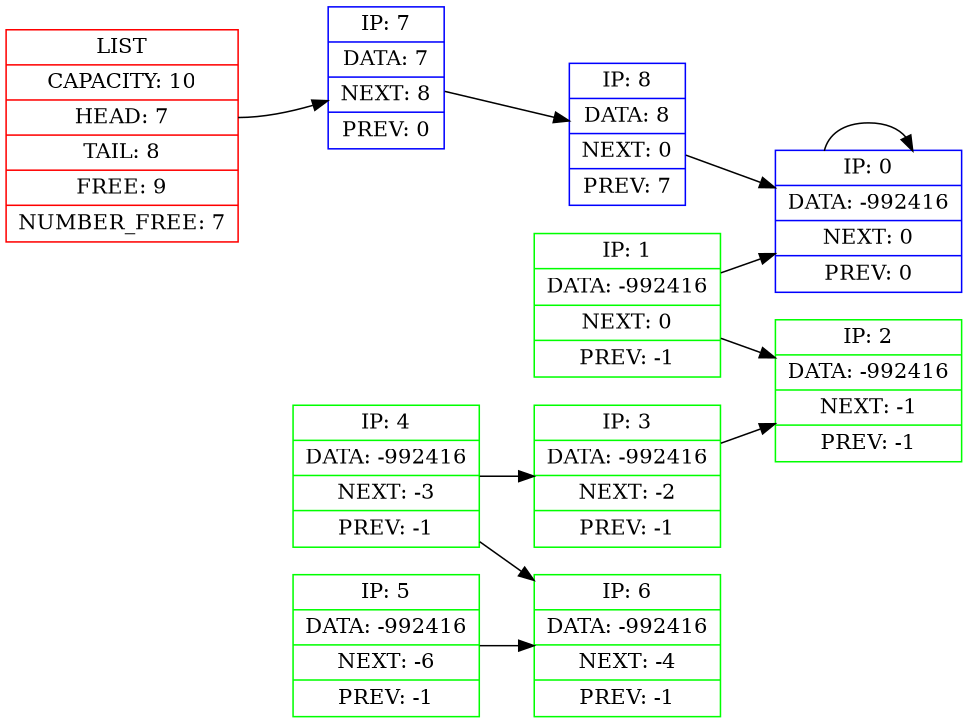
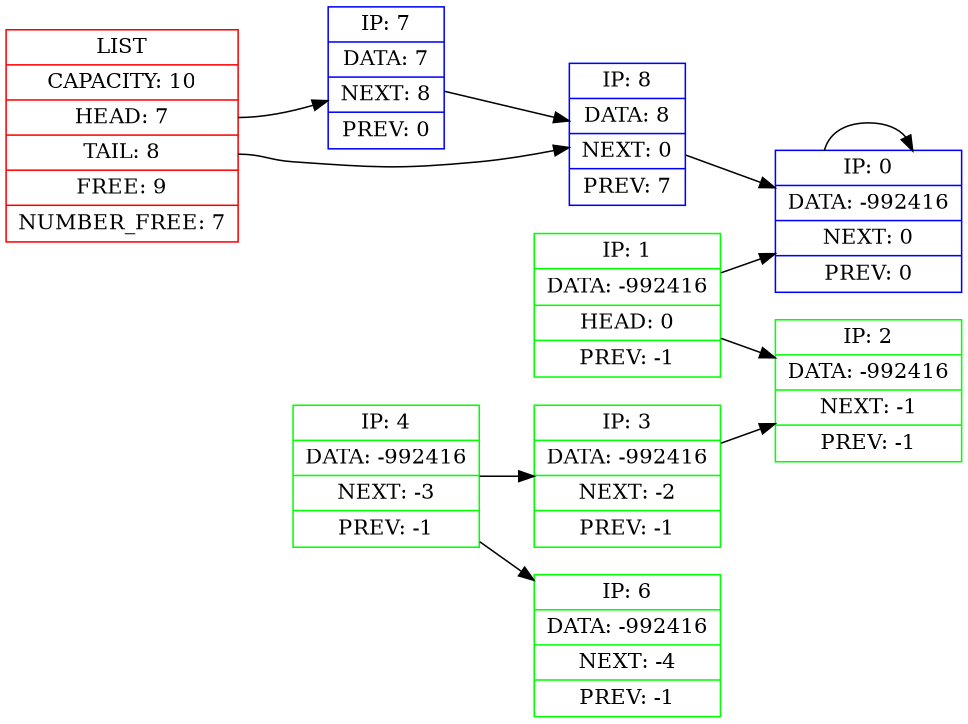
none -> (396, 167)
(627, 322) -> (627, 322)
(386, 646) -> none
